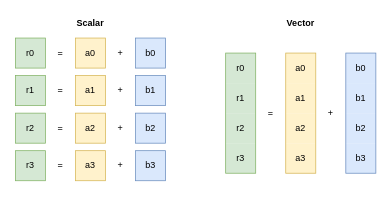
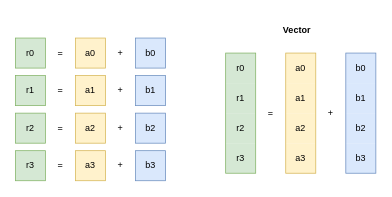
(90, 23) -> none
(300, 23) -> (297, 30)
